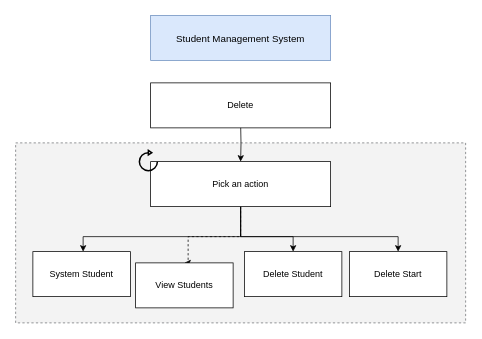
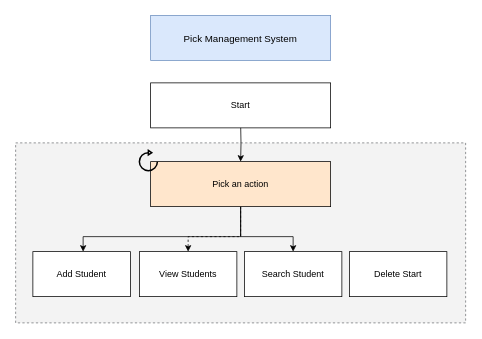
(240, 38) -> (240, 38)
(240, 105) -> (240, 105)
(240, 184) -> (240, 184)
(351, 237) -> none
(81, 274) -> (81, 274)
(293, 274) -> (293, 274)
(184, 285) -> (188, 274)
